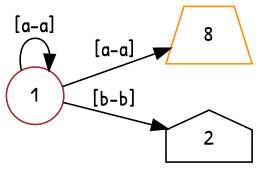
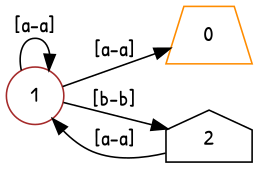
(209, 35) -> (209, 35)
none -> (111, 157)
